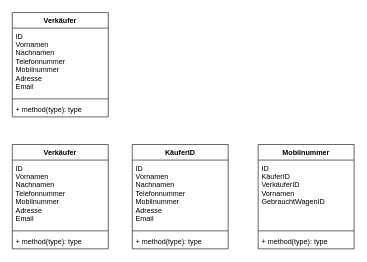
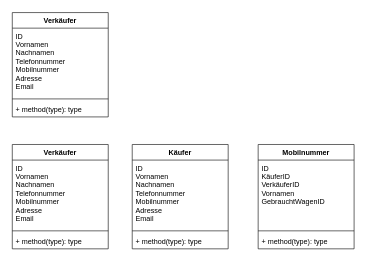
(180, 152) -> (180, 152)
